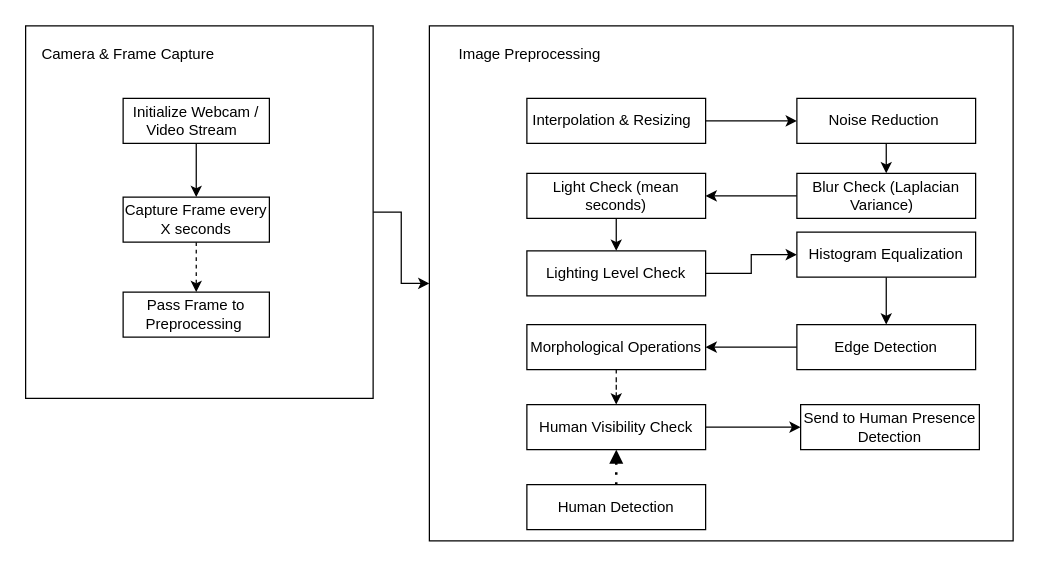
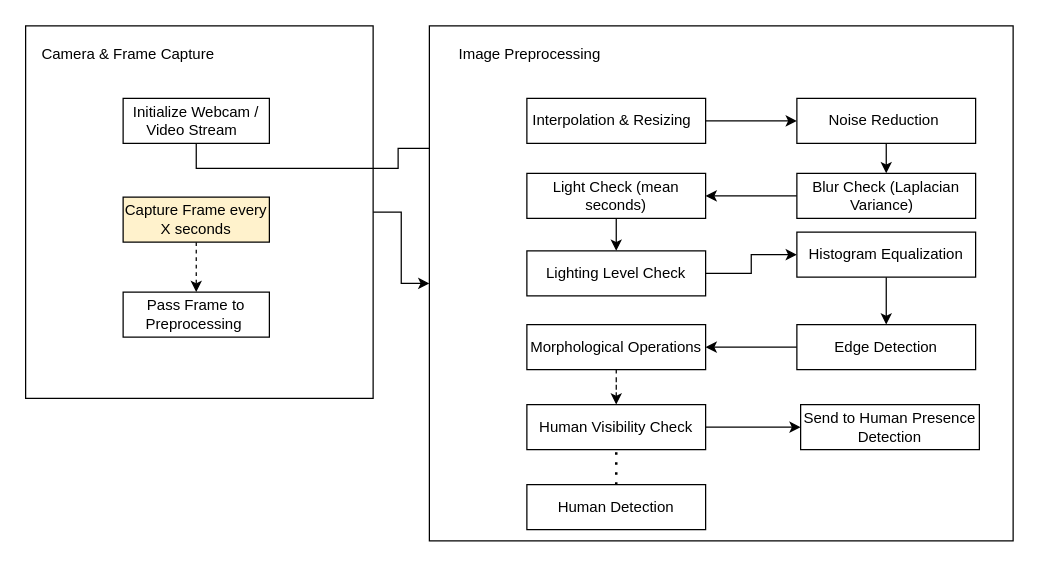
(196, 177) -> (322, 168)
(196, 219) -> (196, 219)
(616, 464) -> (616, 457)
